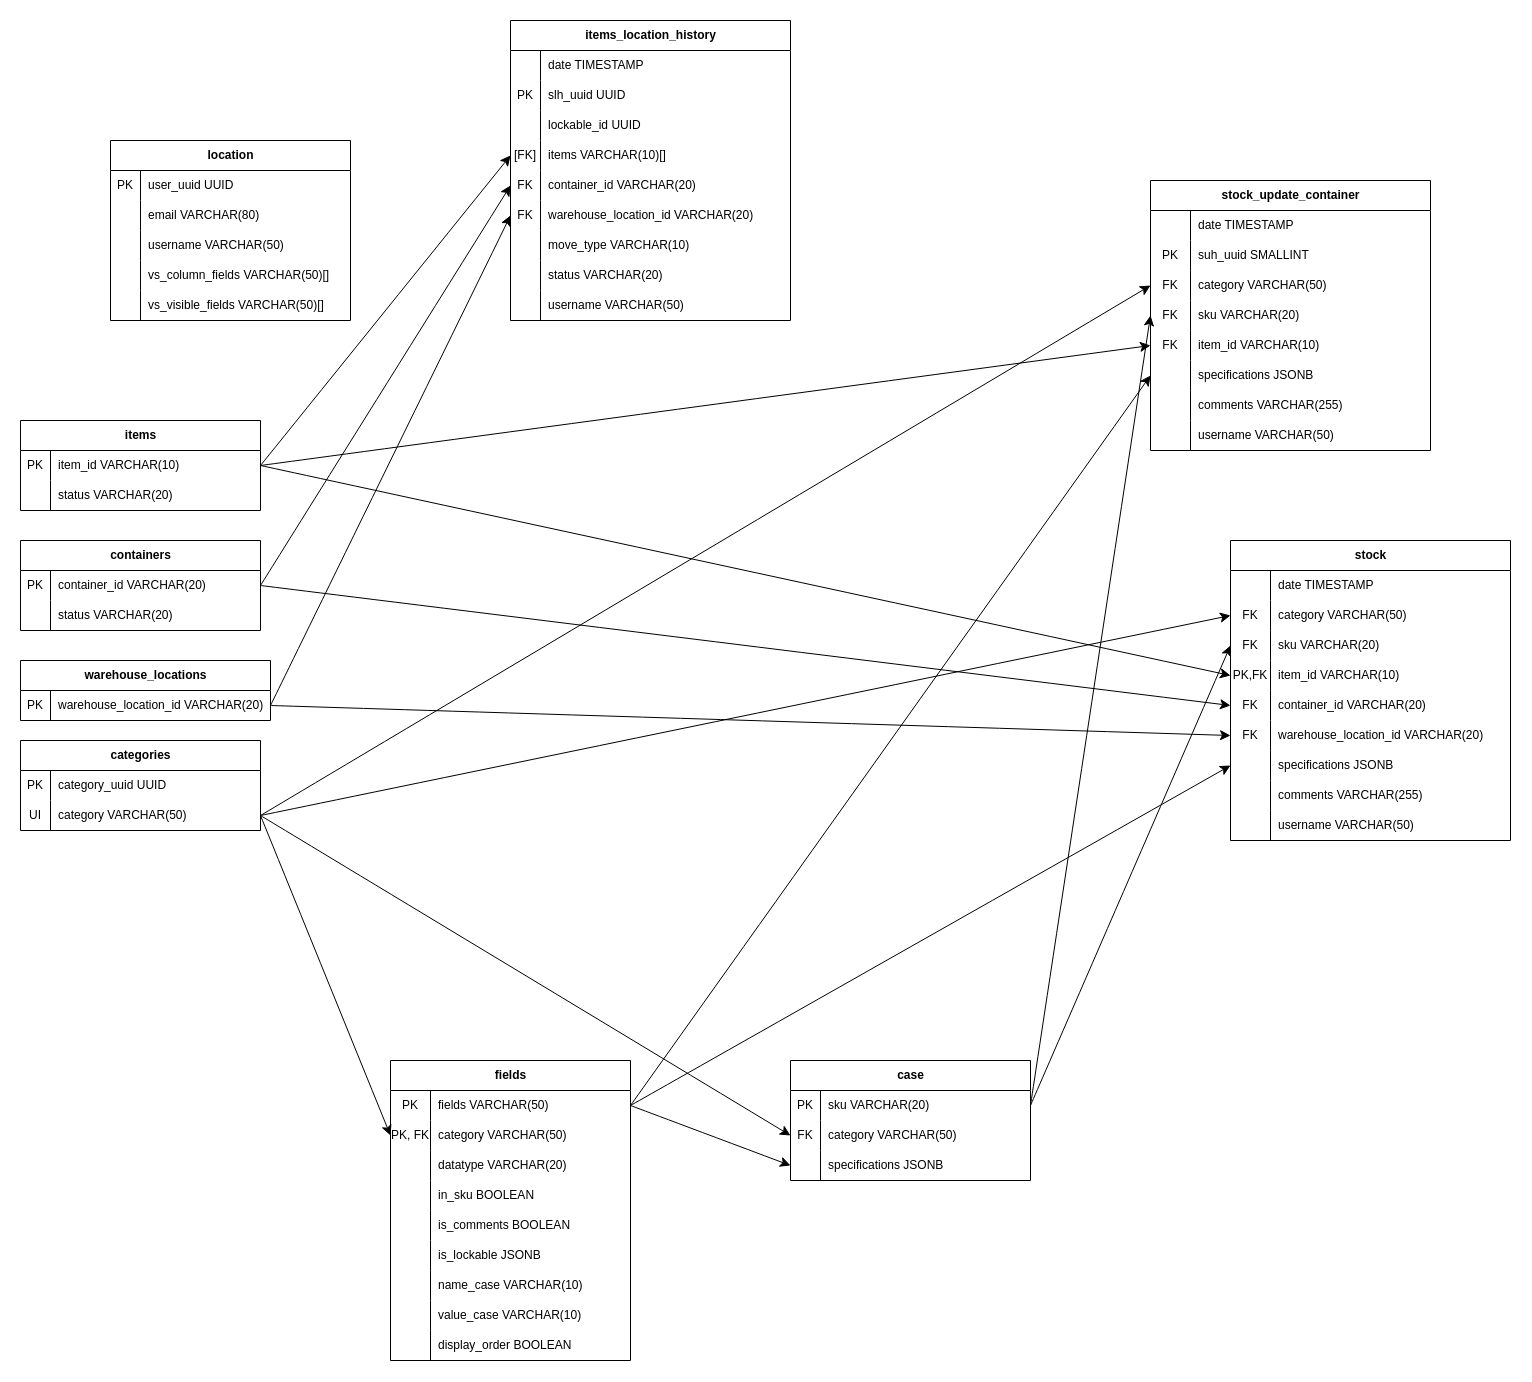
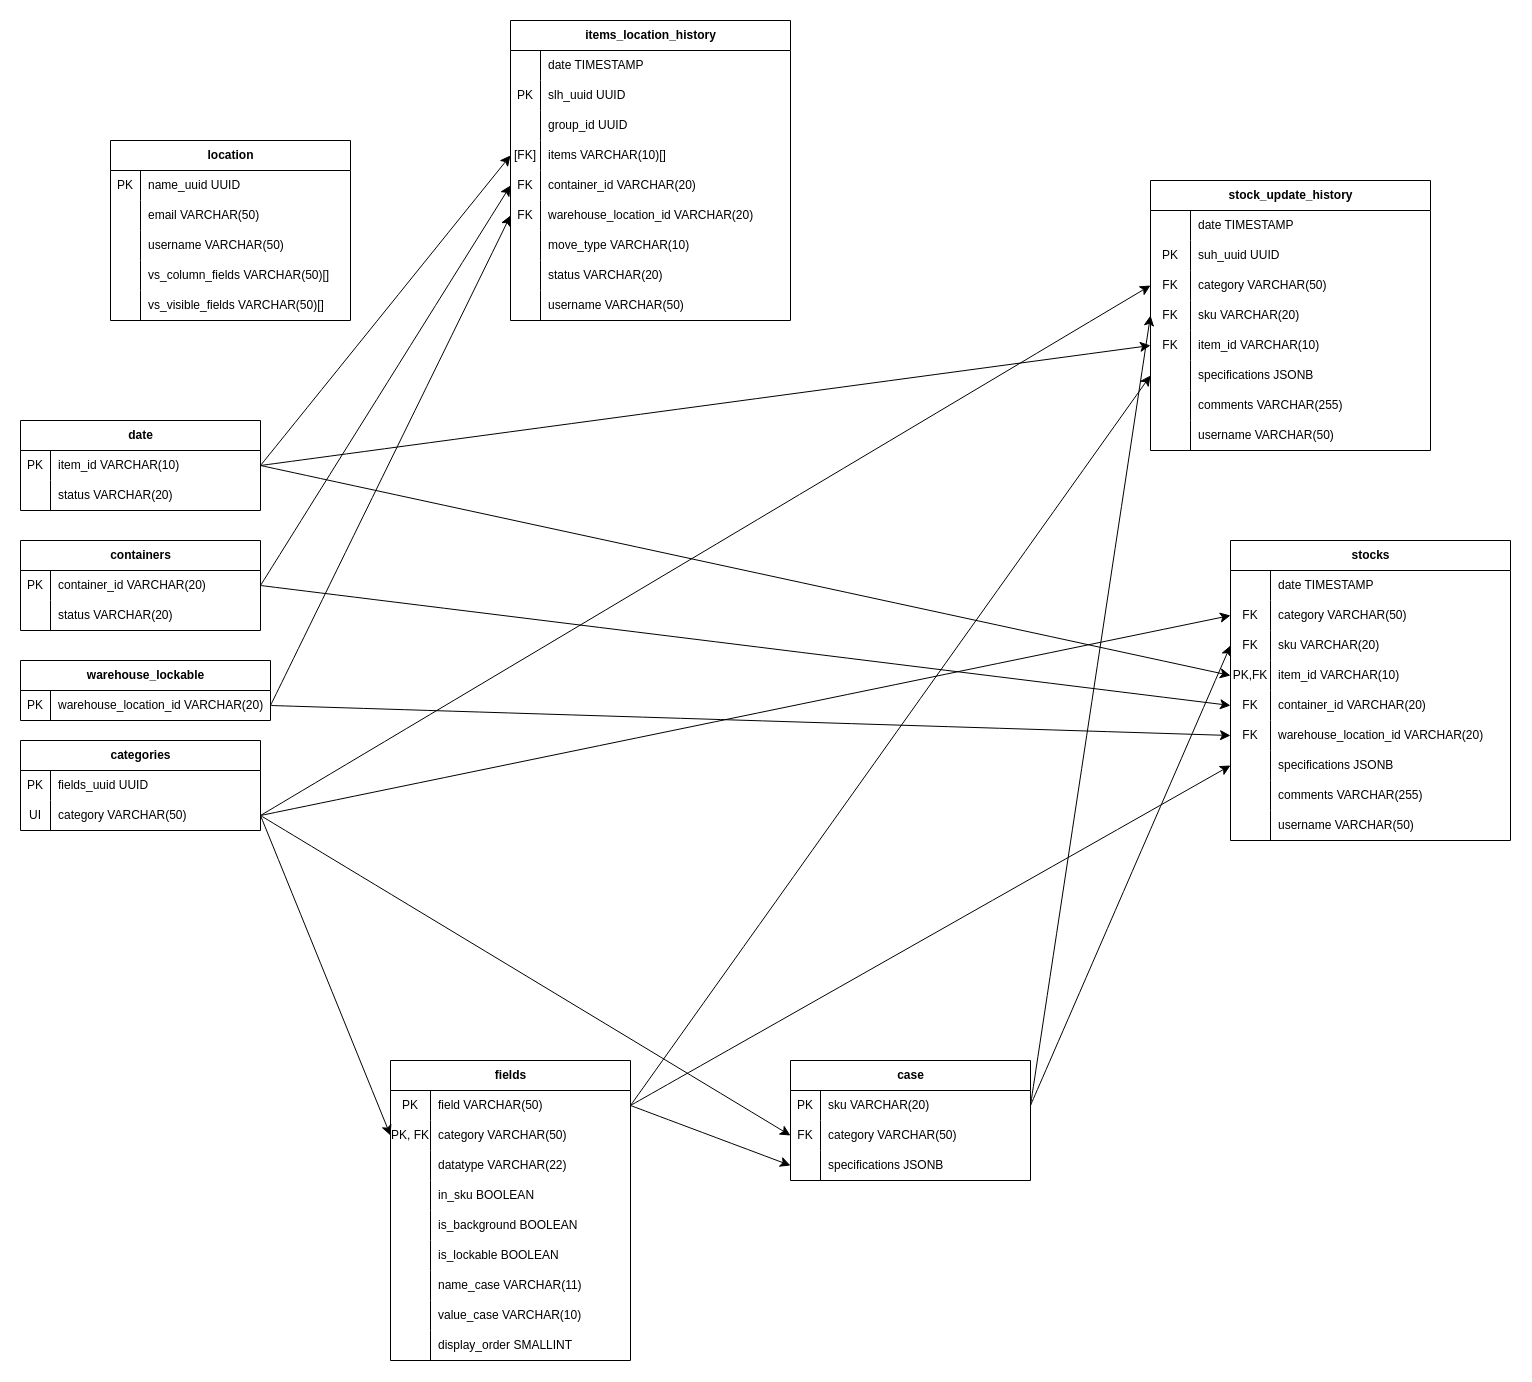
(596, 126) -> (589, 126)
(192, 186) -> (192, 186)
(1291, 196) -> (1291, 196)
(201, 216) -> (201, 216)
(1253, 256) -> (1239, 256)
(141, 436) -> (141, 436)
(1371, 556) -> (1371, 556)
(146, 676) -> (146, 676)
(116, 786) -> (106, 786)
(494, 1106) -> (491, 1106)
(504, 1166) -> (504, 1166)
(499, 1226) -> (506, 1226)
(489, 1256) -> (496, 1256)
(508, 1286) -> (508, 1286)
(504, 1346) -> (508, 1346)
